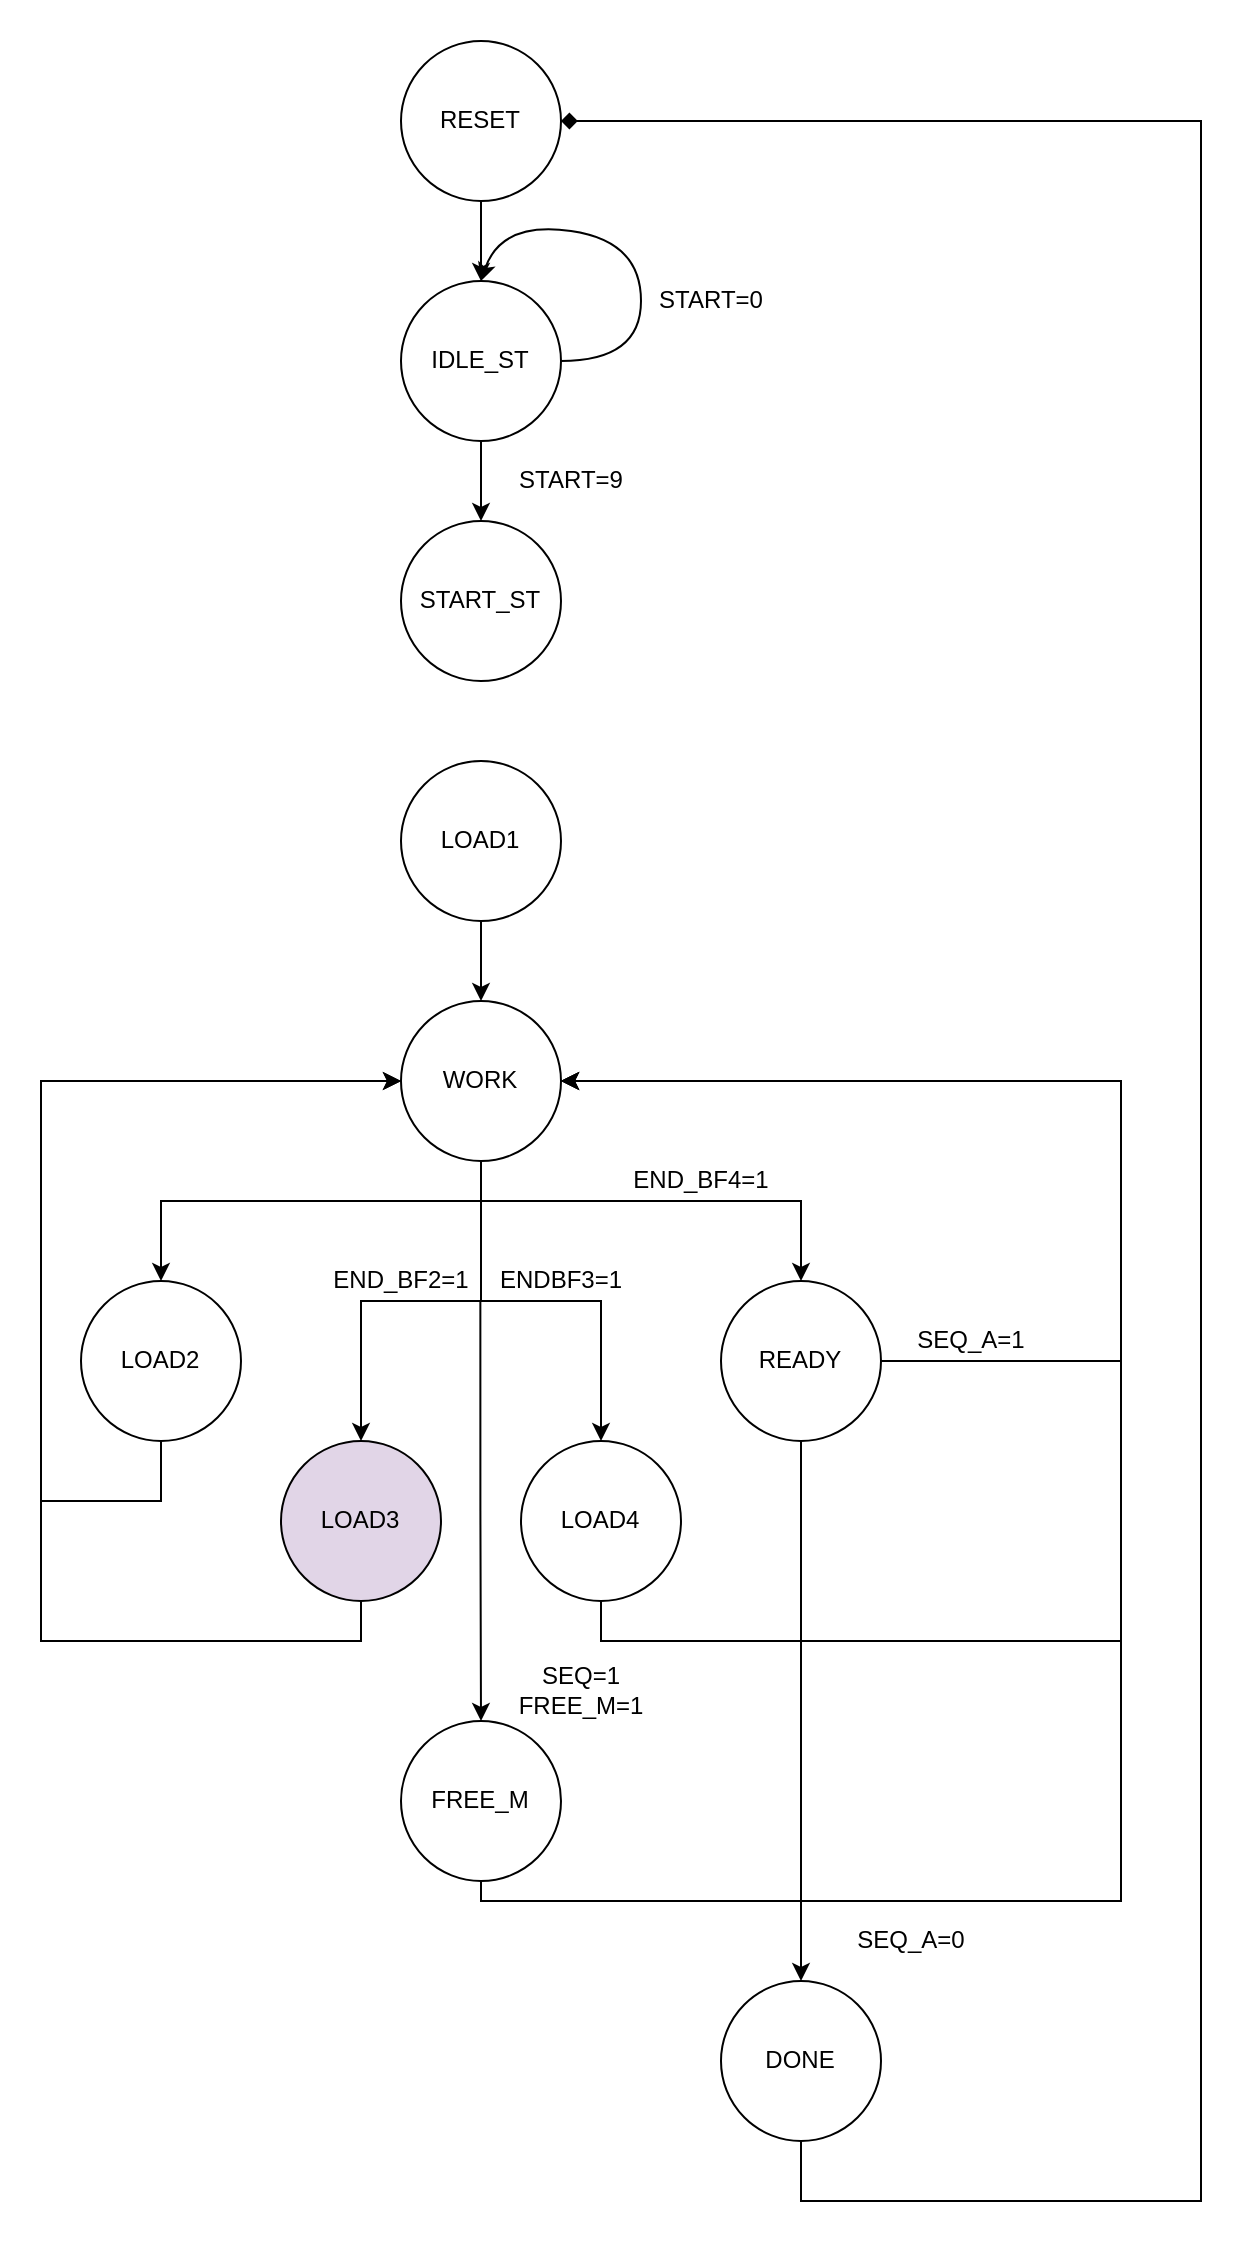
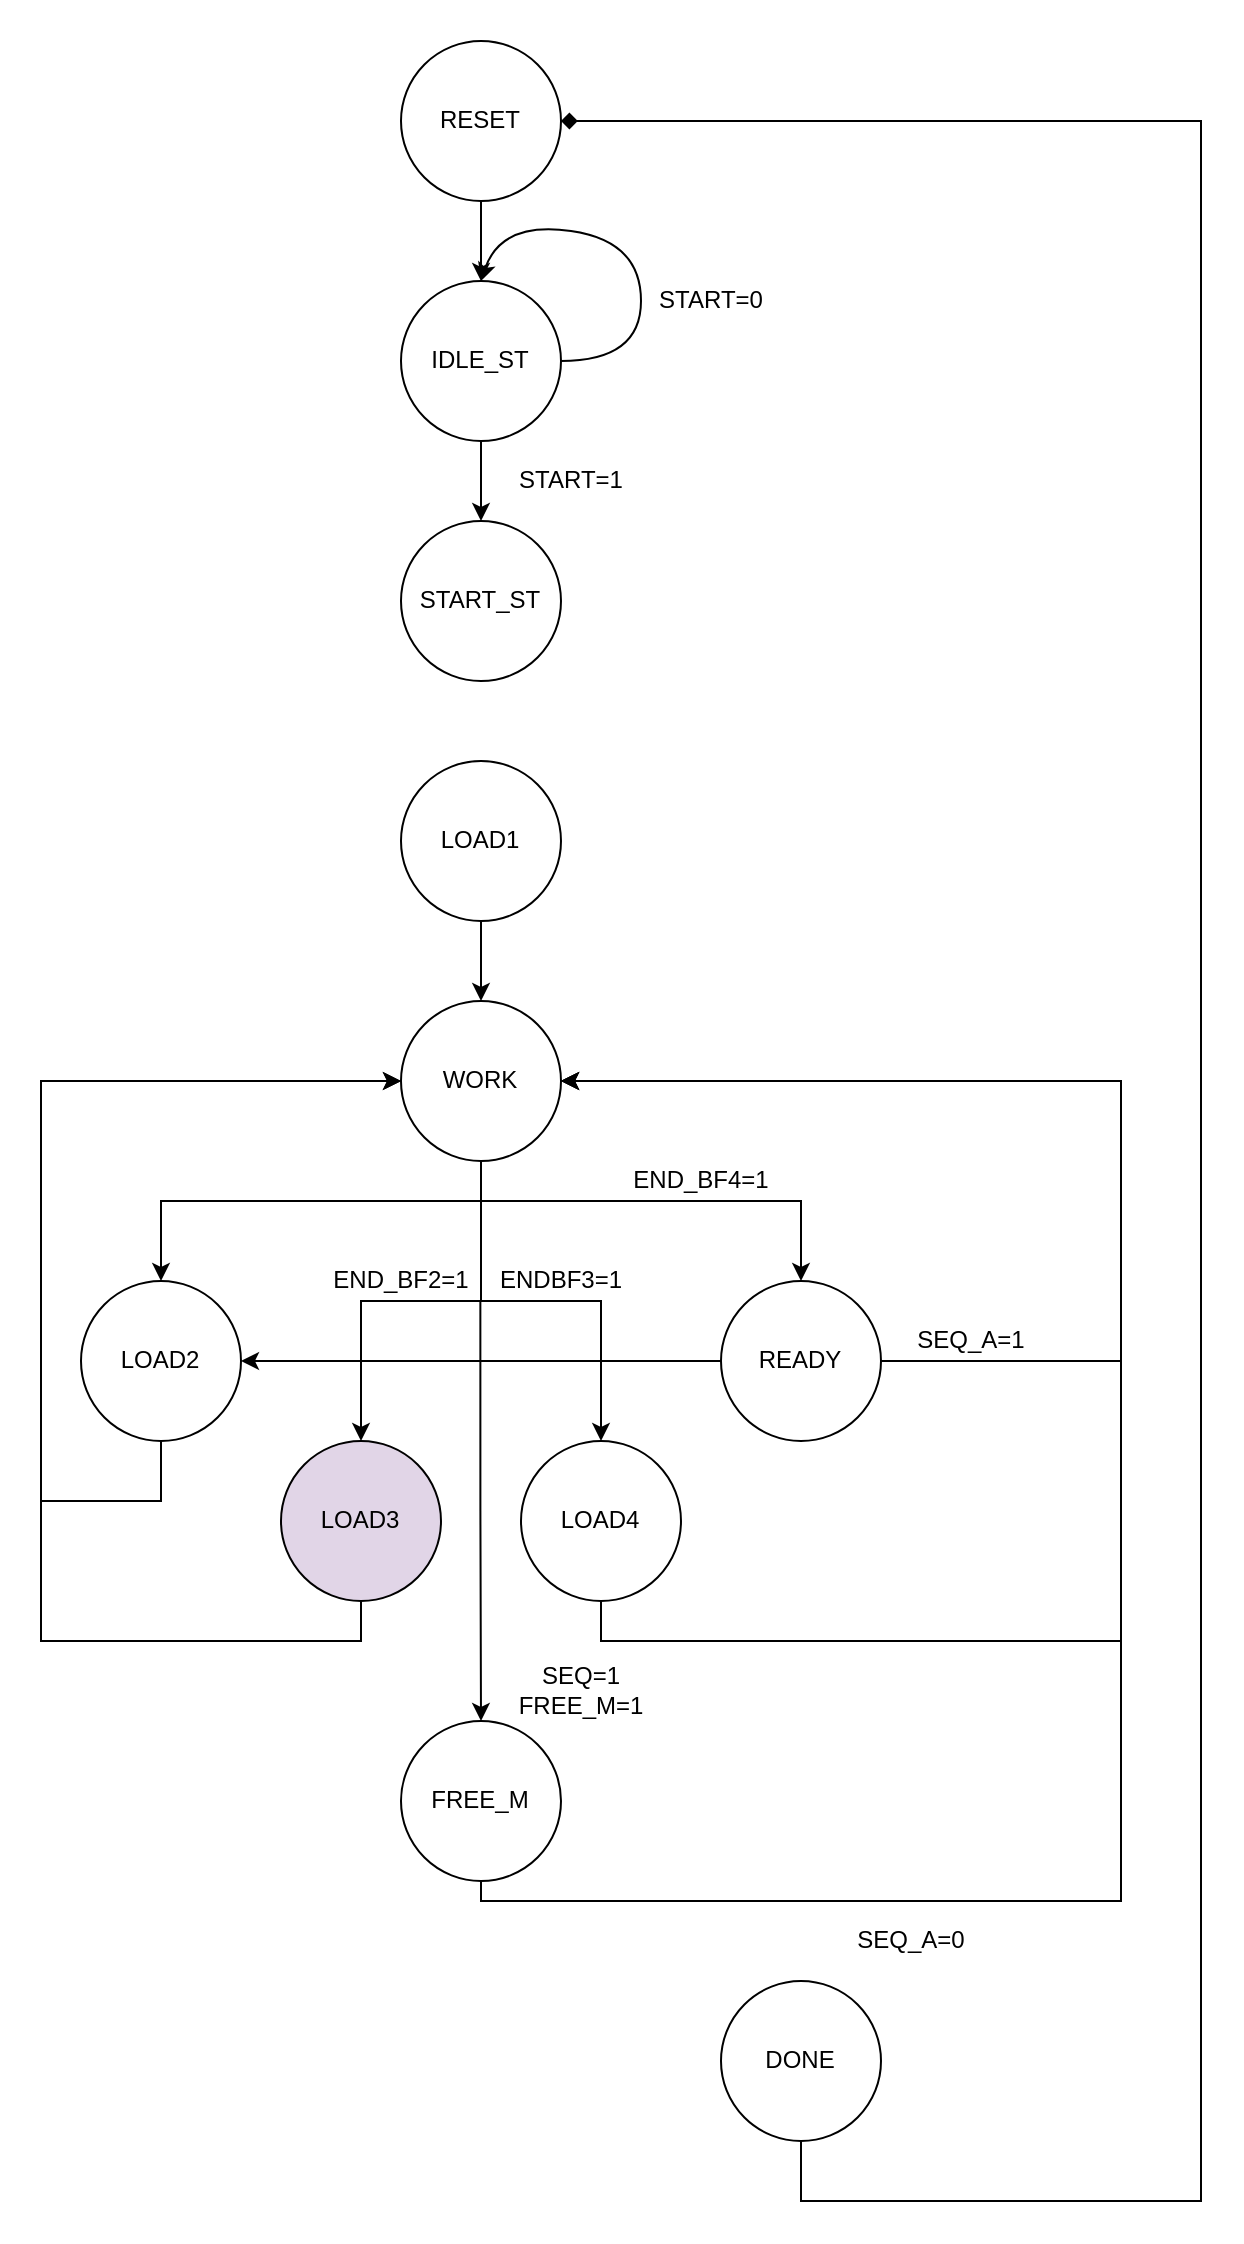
(572, 481) -> (572, 481)
(801, 1704) -> (488, 1361)
